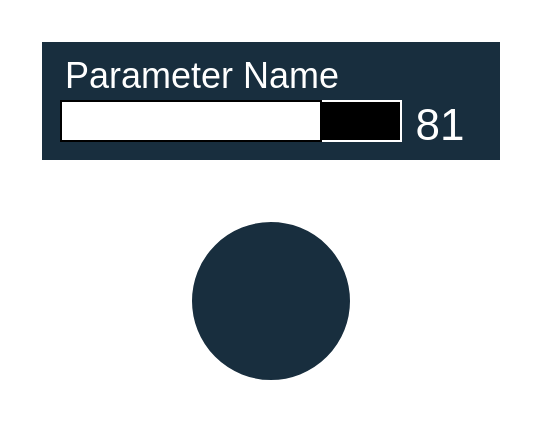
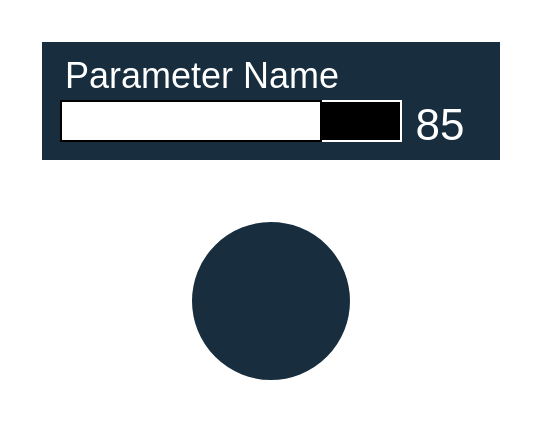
(441, 127) -> (441, 127)
